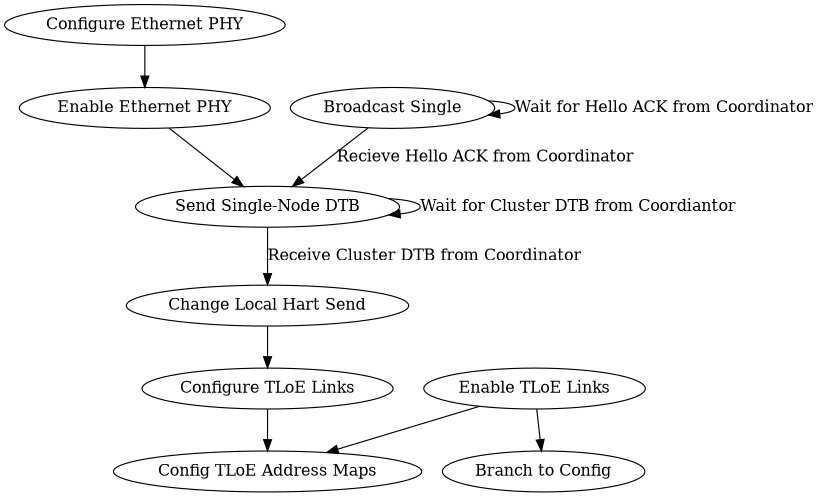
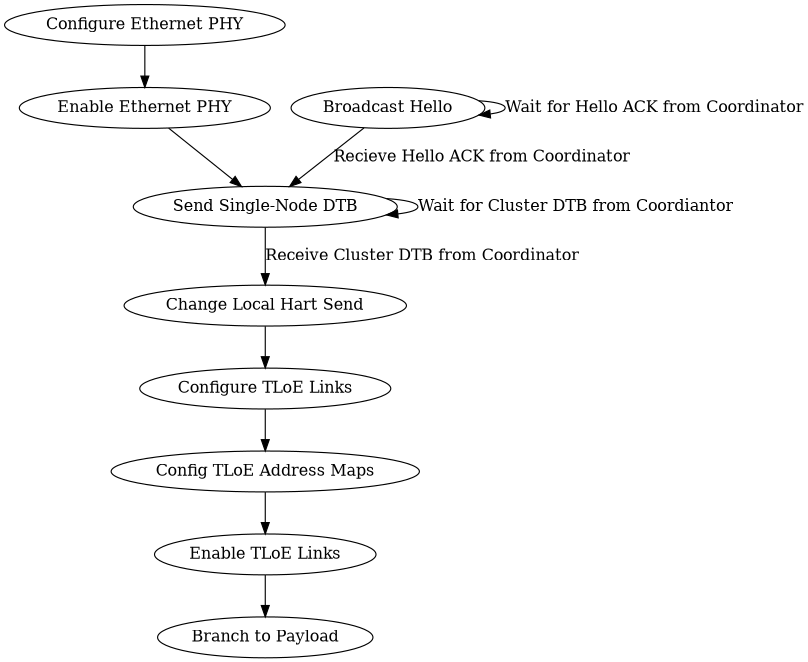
(393, 108) -> (388, 108)
(409, 428) -> (265, 507)
(544, 471) -> (265, 637)
